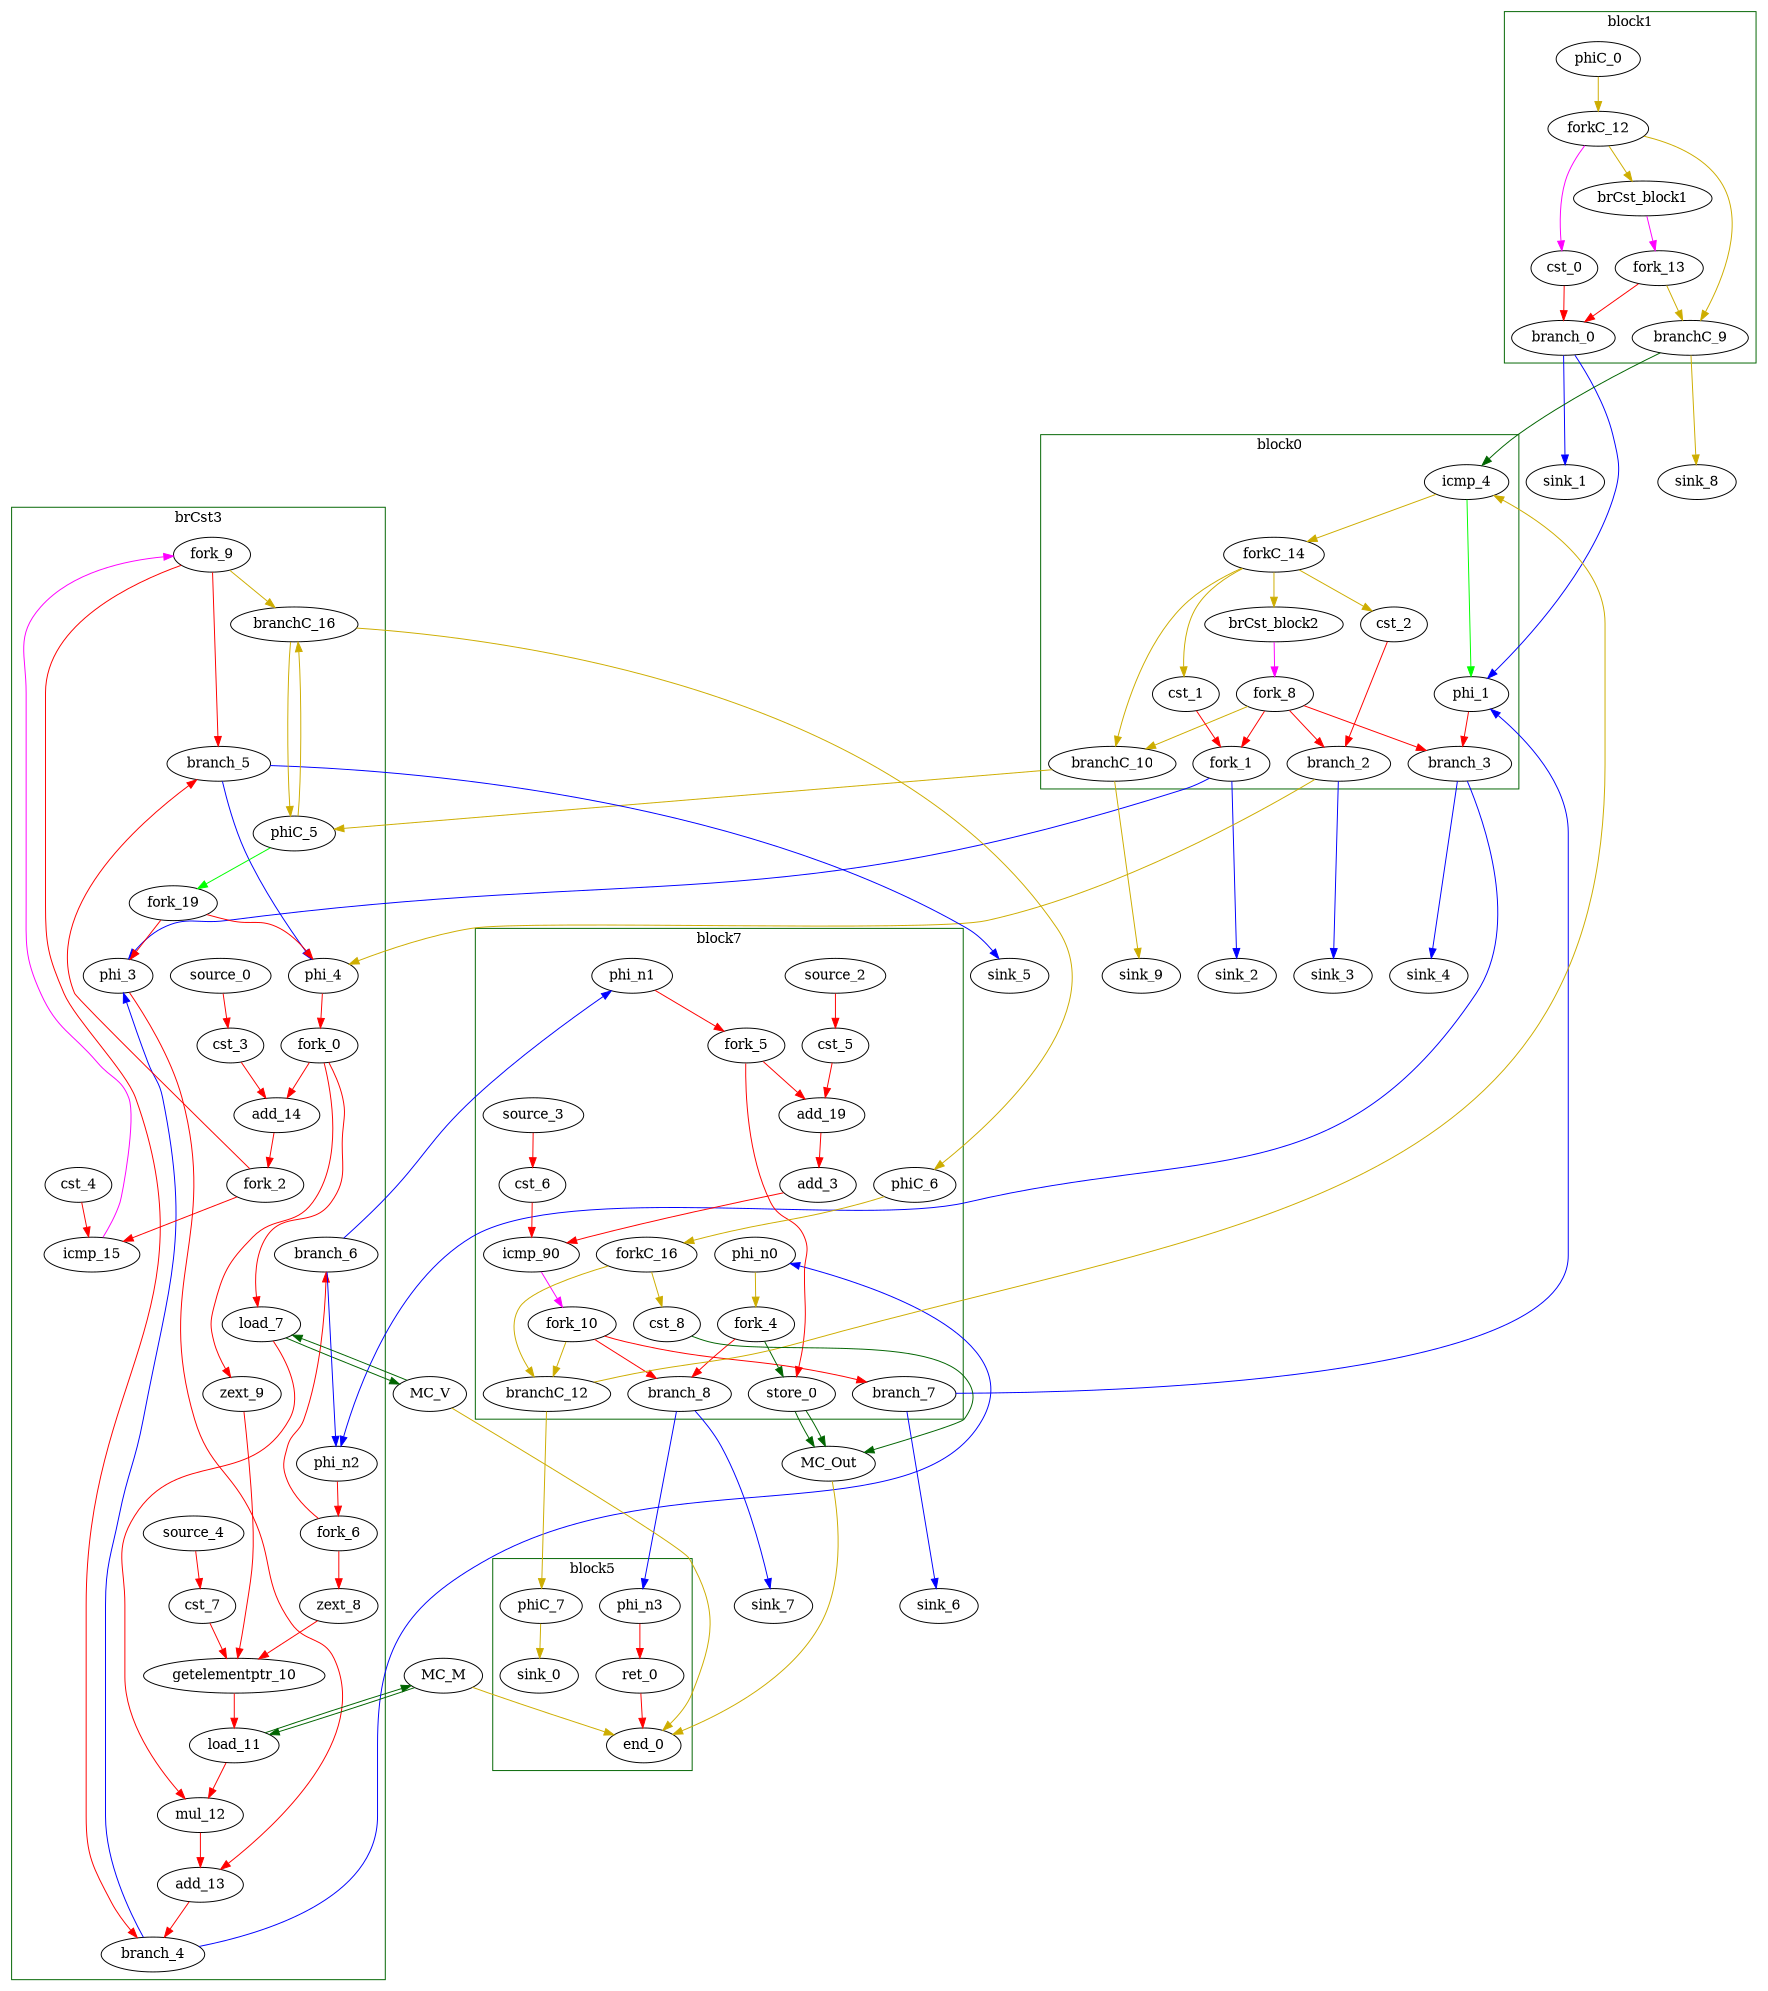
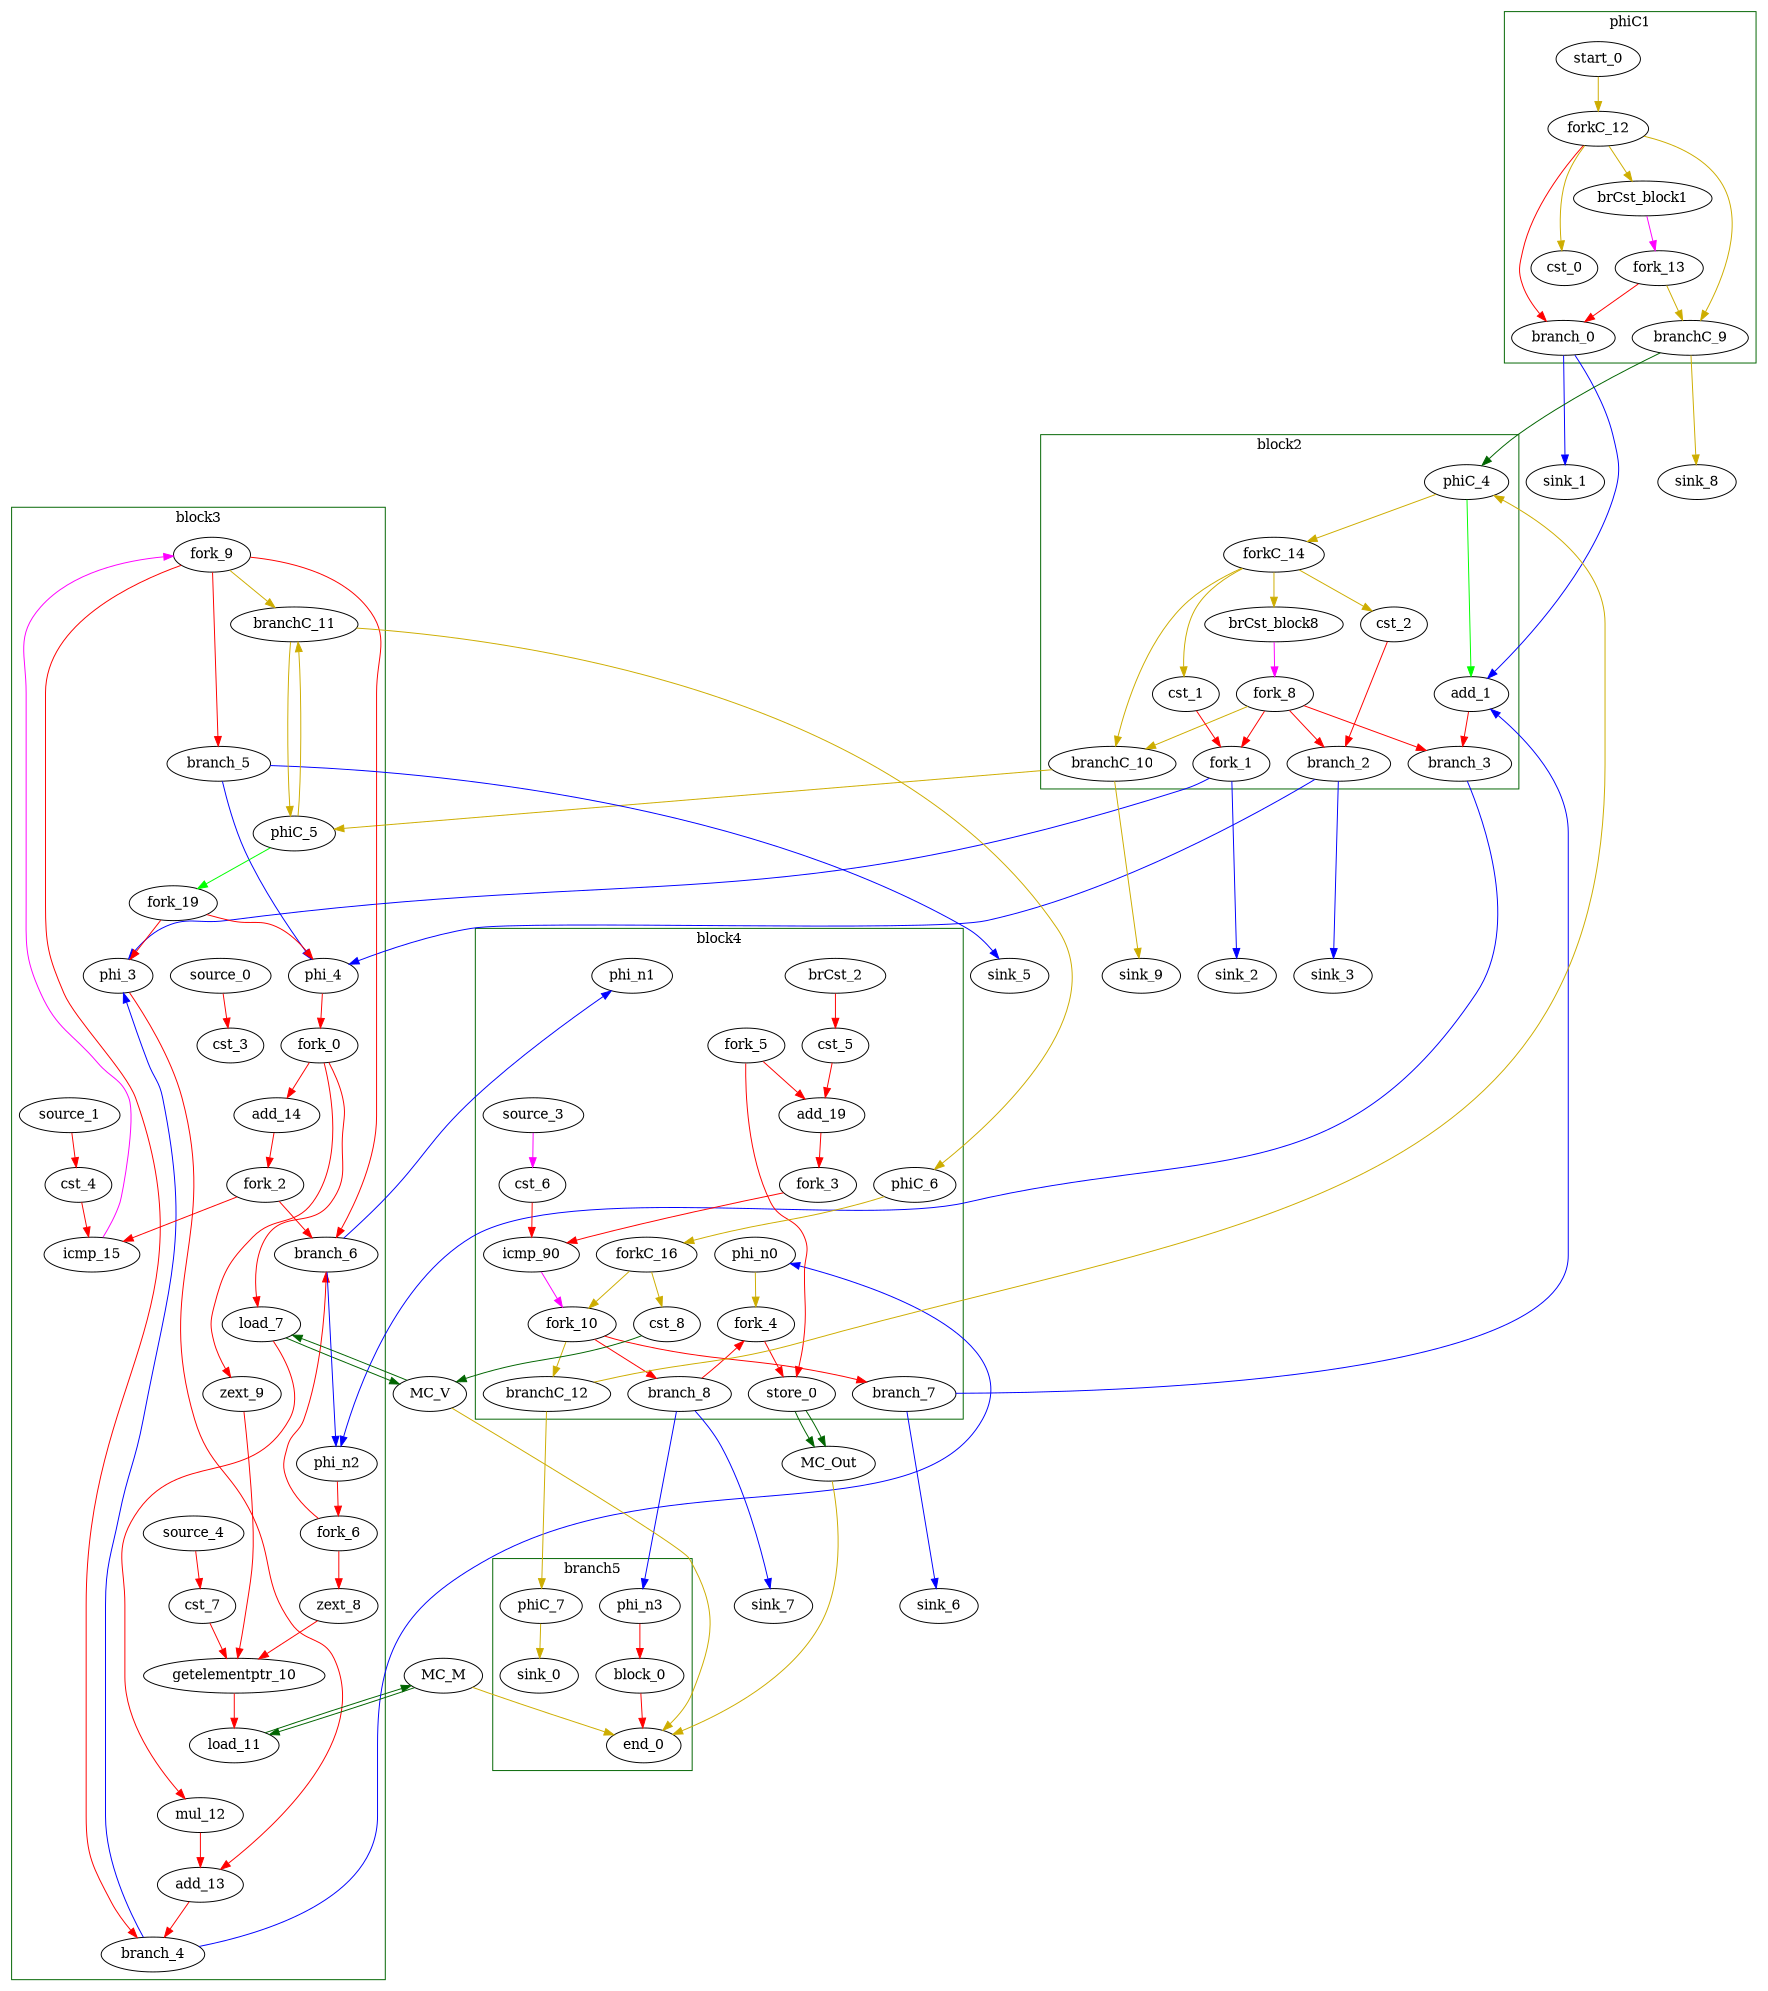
(1630, 23) -> (1630, 23)
(1598, 59) -> (1598, 59)
(1563, 191) -> (1563, 191)
(1564, 298) -> (1531, 225)
(1280, 446) -> (1280, 446)
(1467, 482) -> (1467, 482)
(198, 518) -> (198, 518)
(294, 624) -> (294, 624)
(1274, 624) -> (1274, 624)
(1471, 694) -> (1471, 694)
none -> (377, 854)
(973, 922) -> (973, 922)
(719, 939) -> (719, 939)
(835, 976) -> (835, 976)
(1429, 976) -> none
(74, 991) -> (289, 1212)
(685, 1008) -> none
(251, 1076) -> none
none -> (70, 1115)
(533, 1145) -> (533, 1145)
(818, 1185) -> (818, 1185)
(532, 1296) -> (613, 1286)
(720, 1352) -> (715, 1367)
(901, 1353) -> (549, 1359)
(772, 1356) -> (772, 1356)
(592, 1570) -> (592, 1570)
(640, 1676) -> (640, 1676)
(219, 1776) -> none
